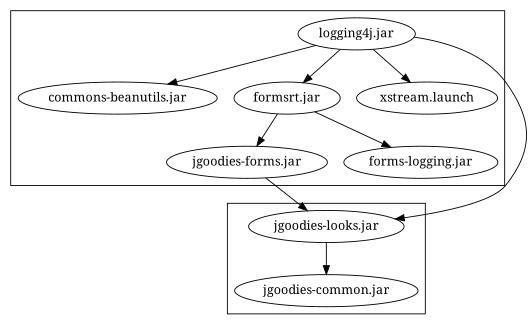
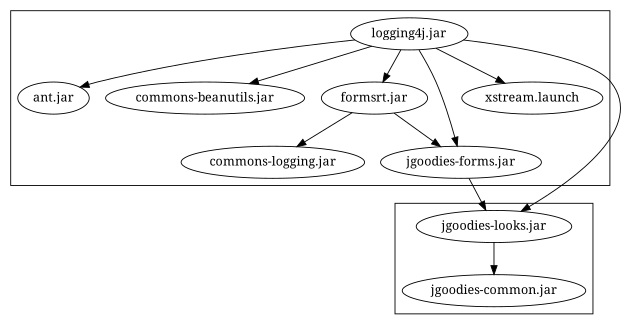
none -> (440, 92)
none -> (54, 98)
(421, 162) -> (273, 162)
